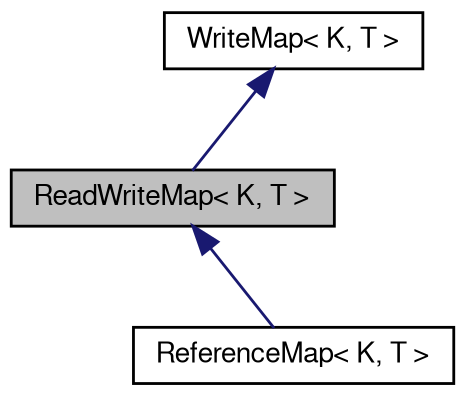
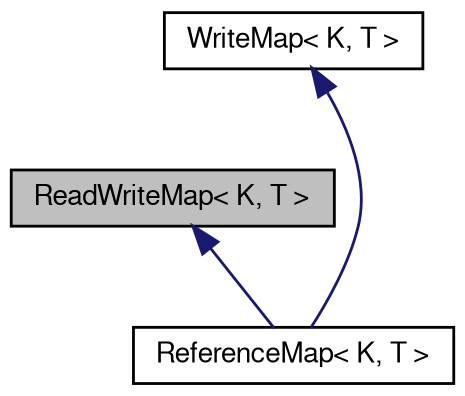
(224, 131) -> (360, 212)
